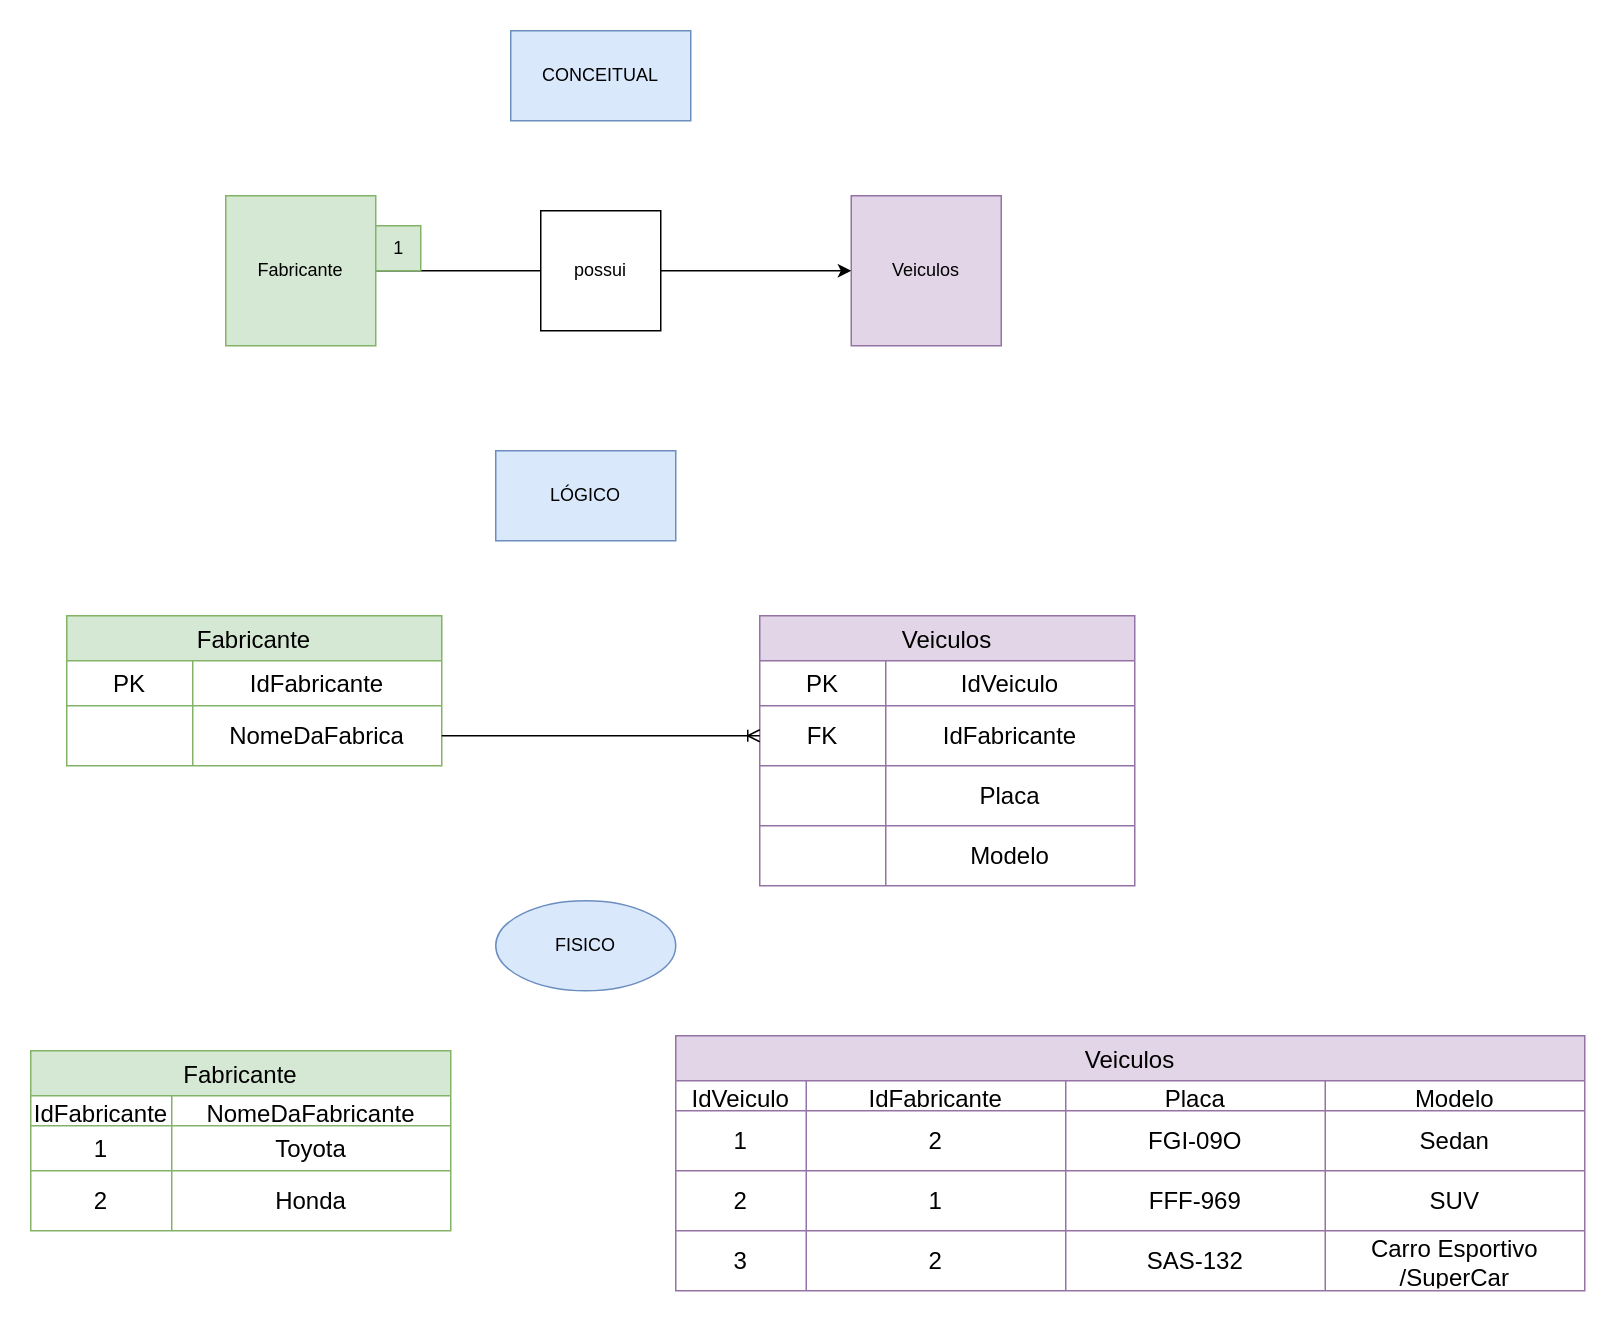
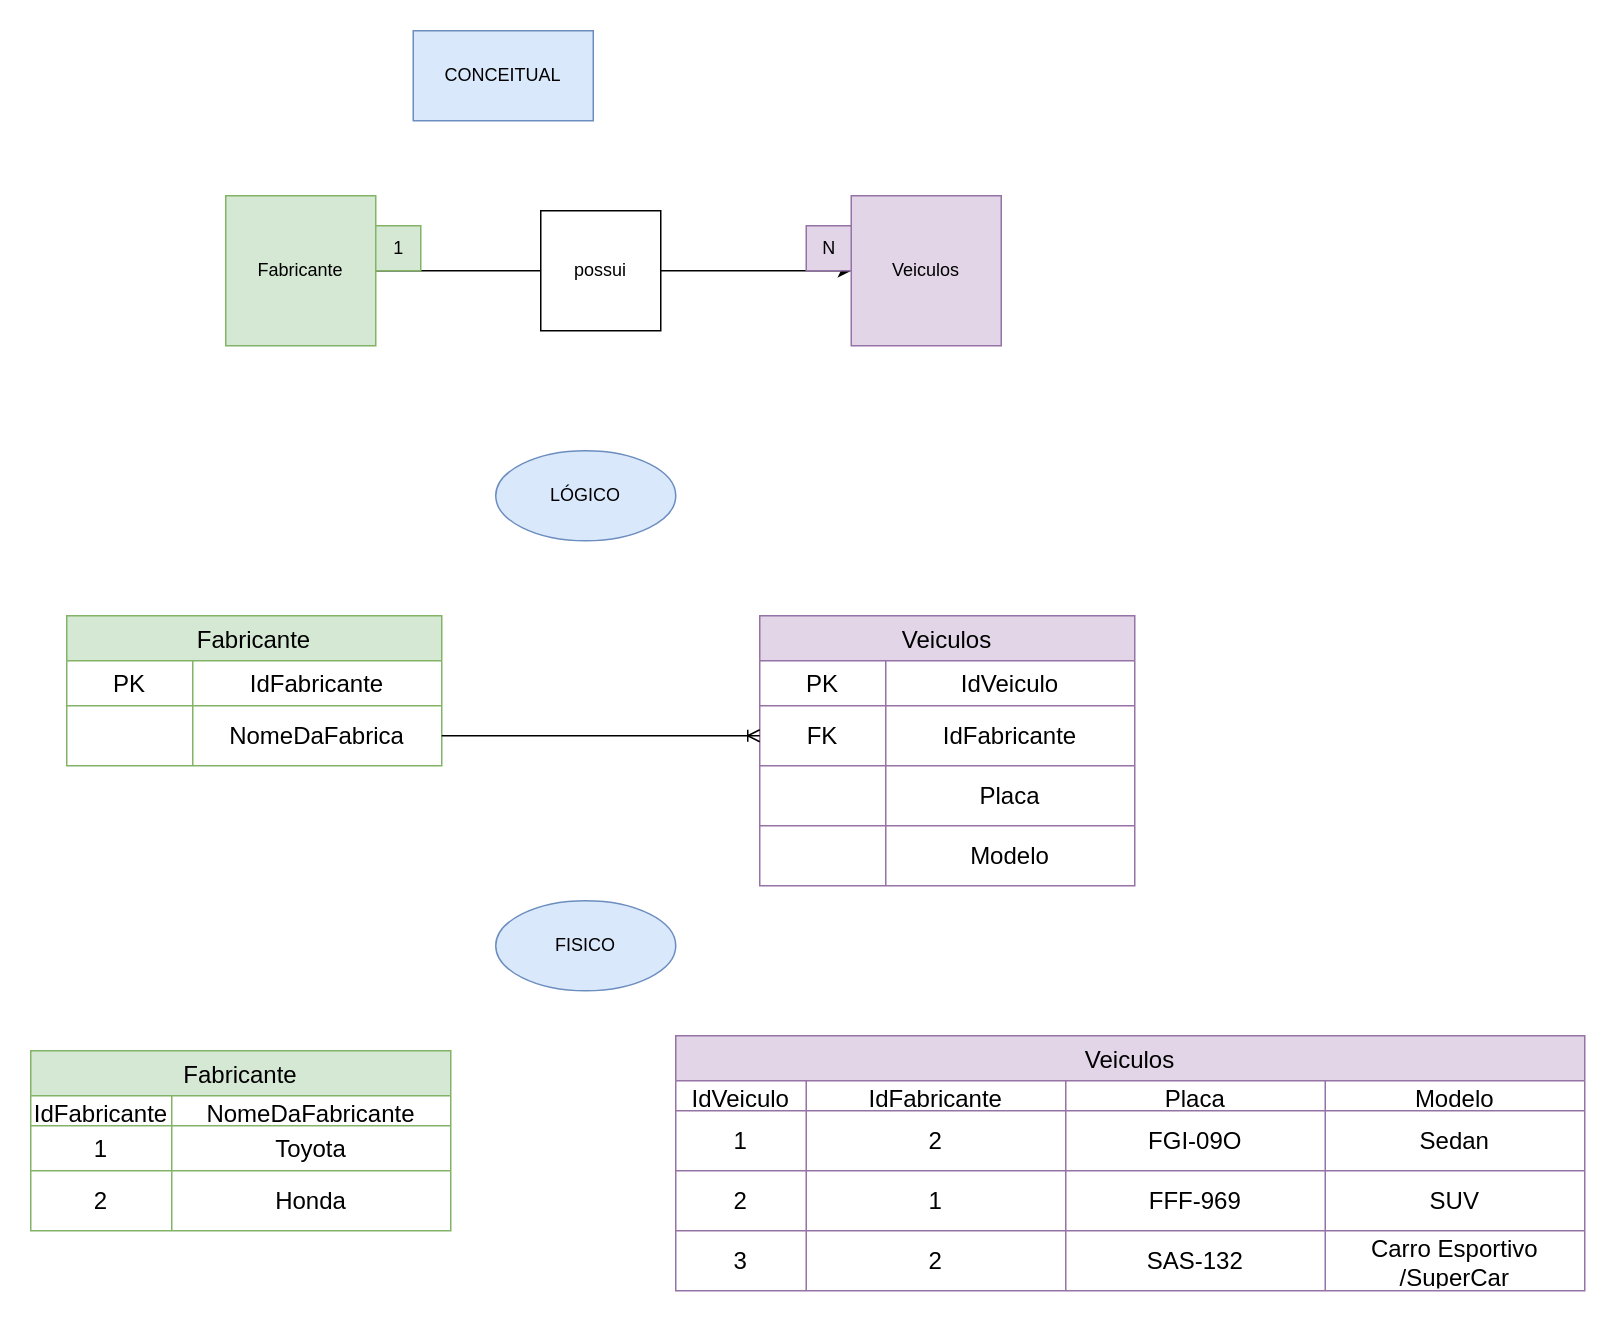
(601, 76) -> (503, 76)
none -> (829, 248)
(586, 496) -> (586, 496)
